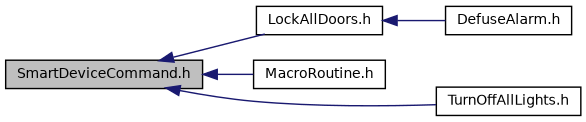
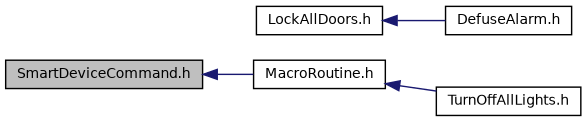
(219, 46) -> none
(308, 105) -> (418, 88)
